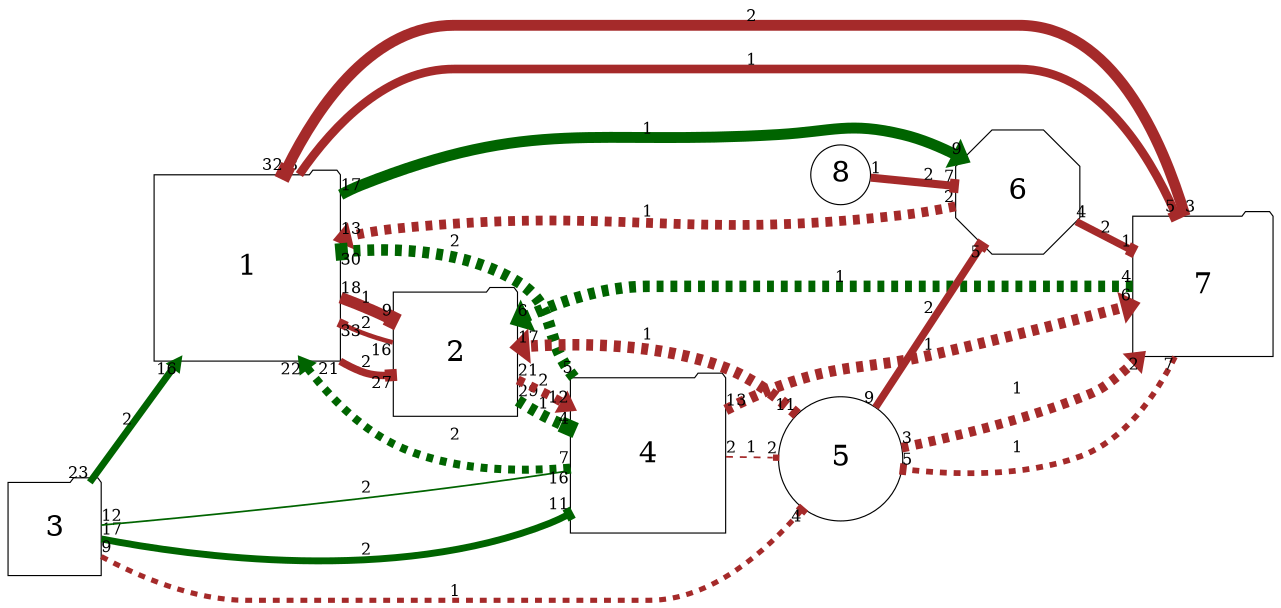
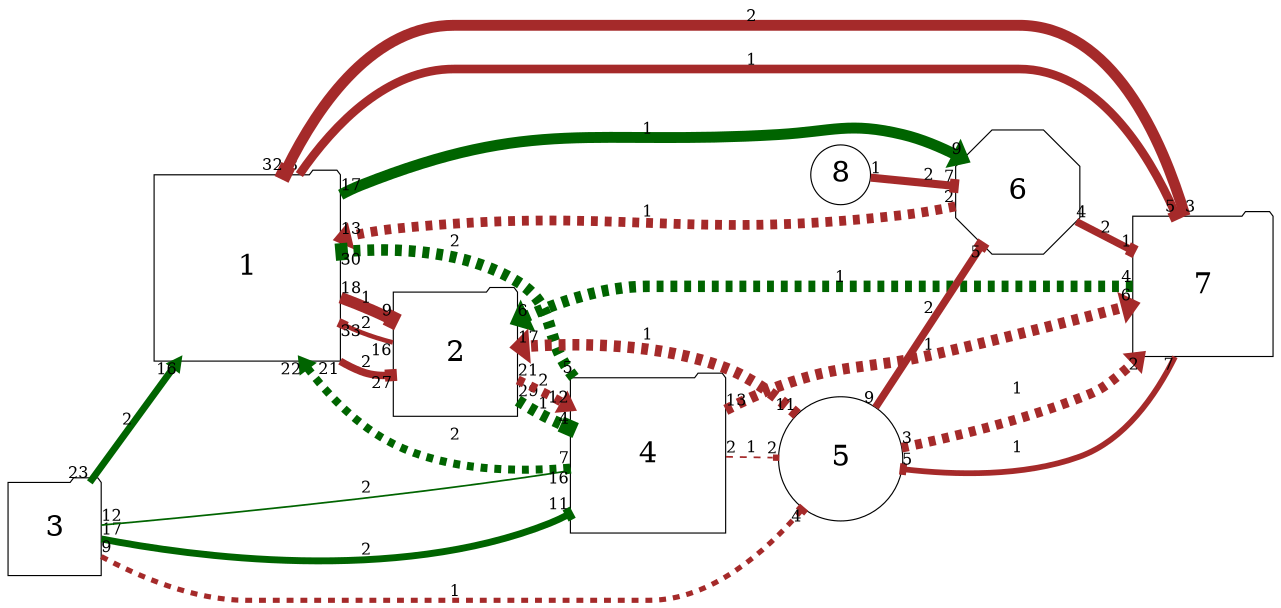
(1063, 462) -> (1063, 462)
